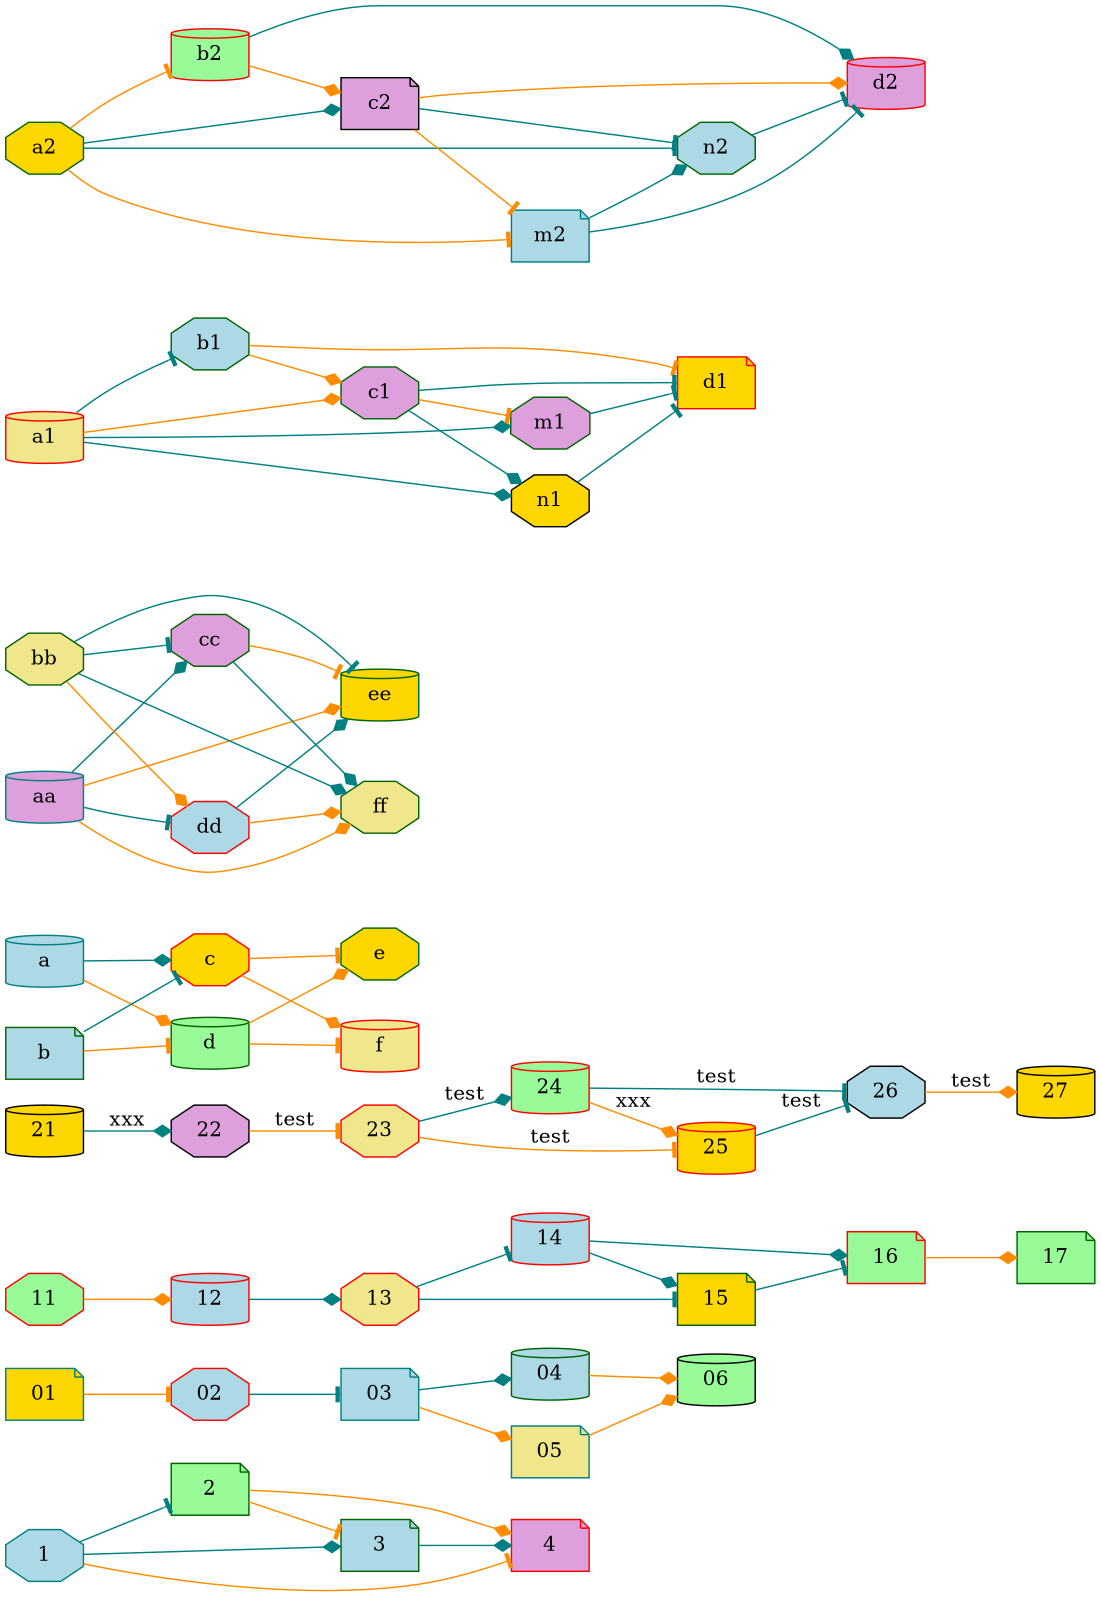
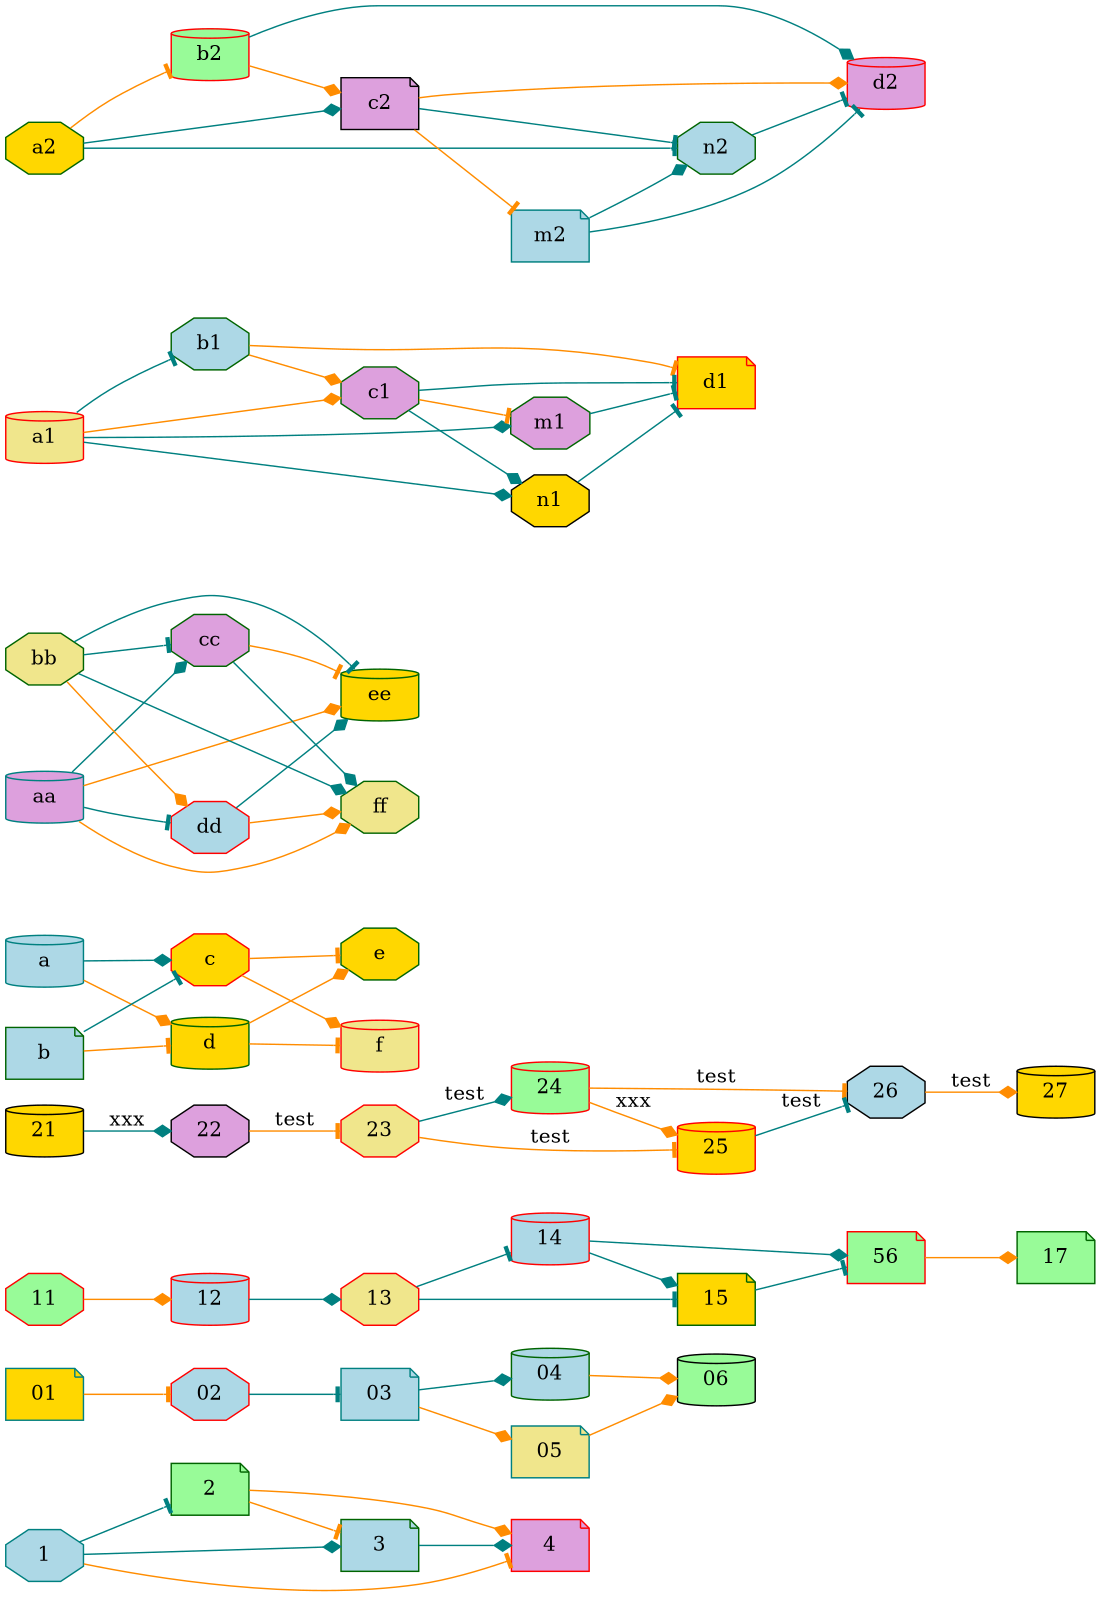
(280, 235) -> none
(210, 1043) -> (210, 1043)
(715, 1089) -> (715, 1089)
(886, 1258) -> (886, 1258)
